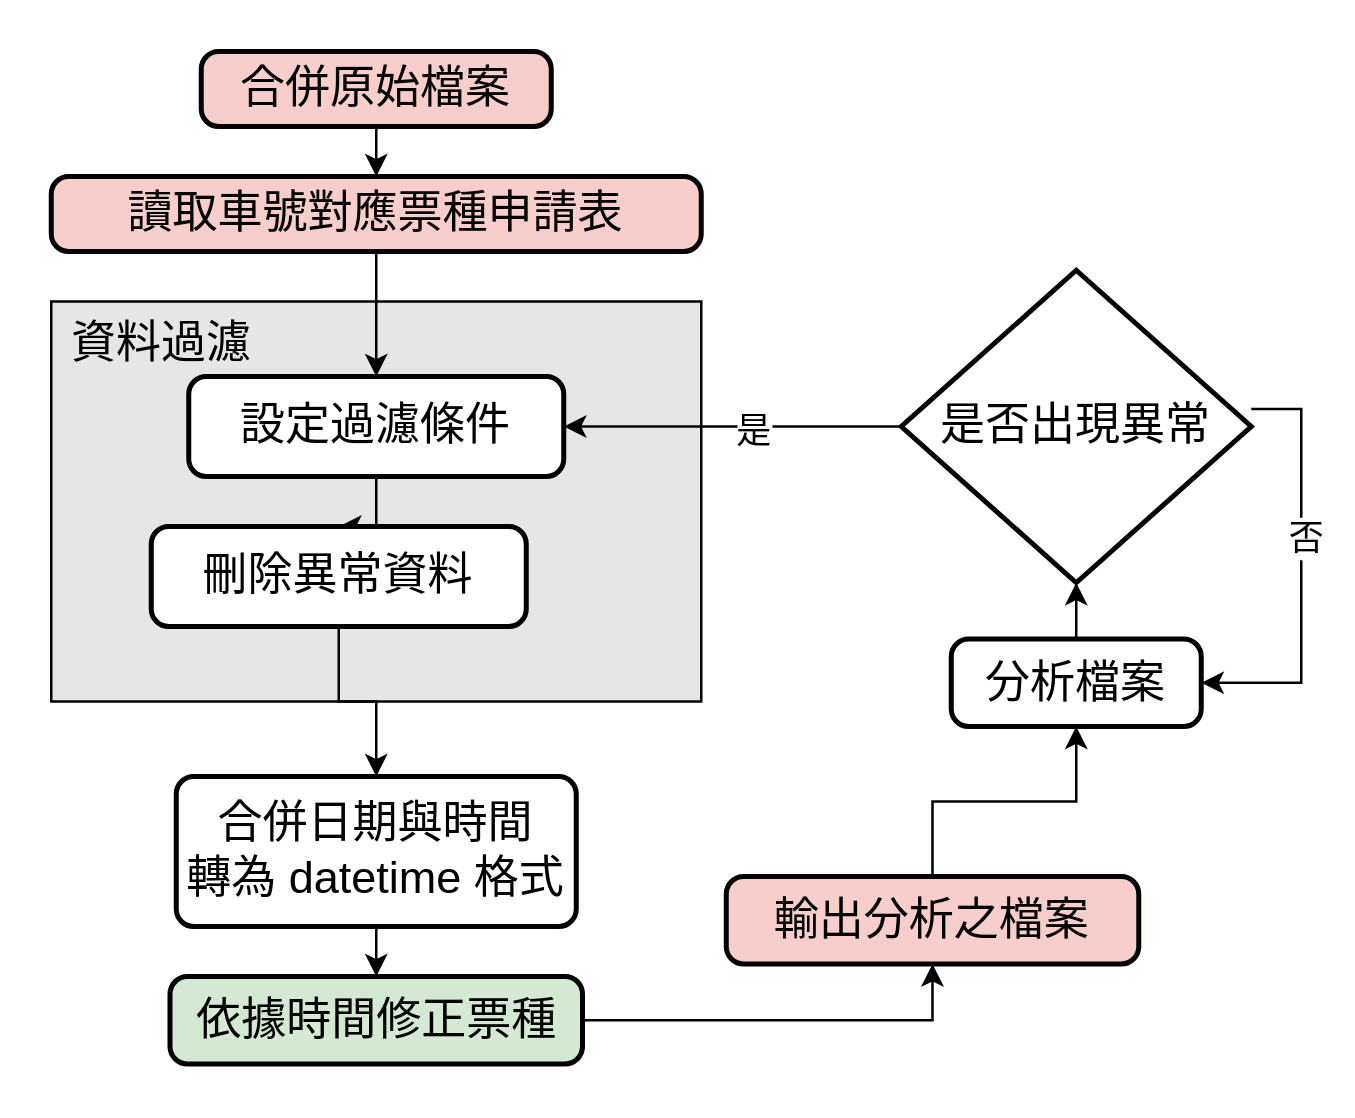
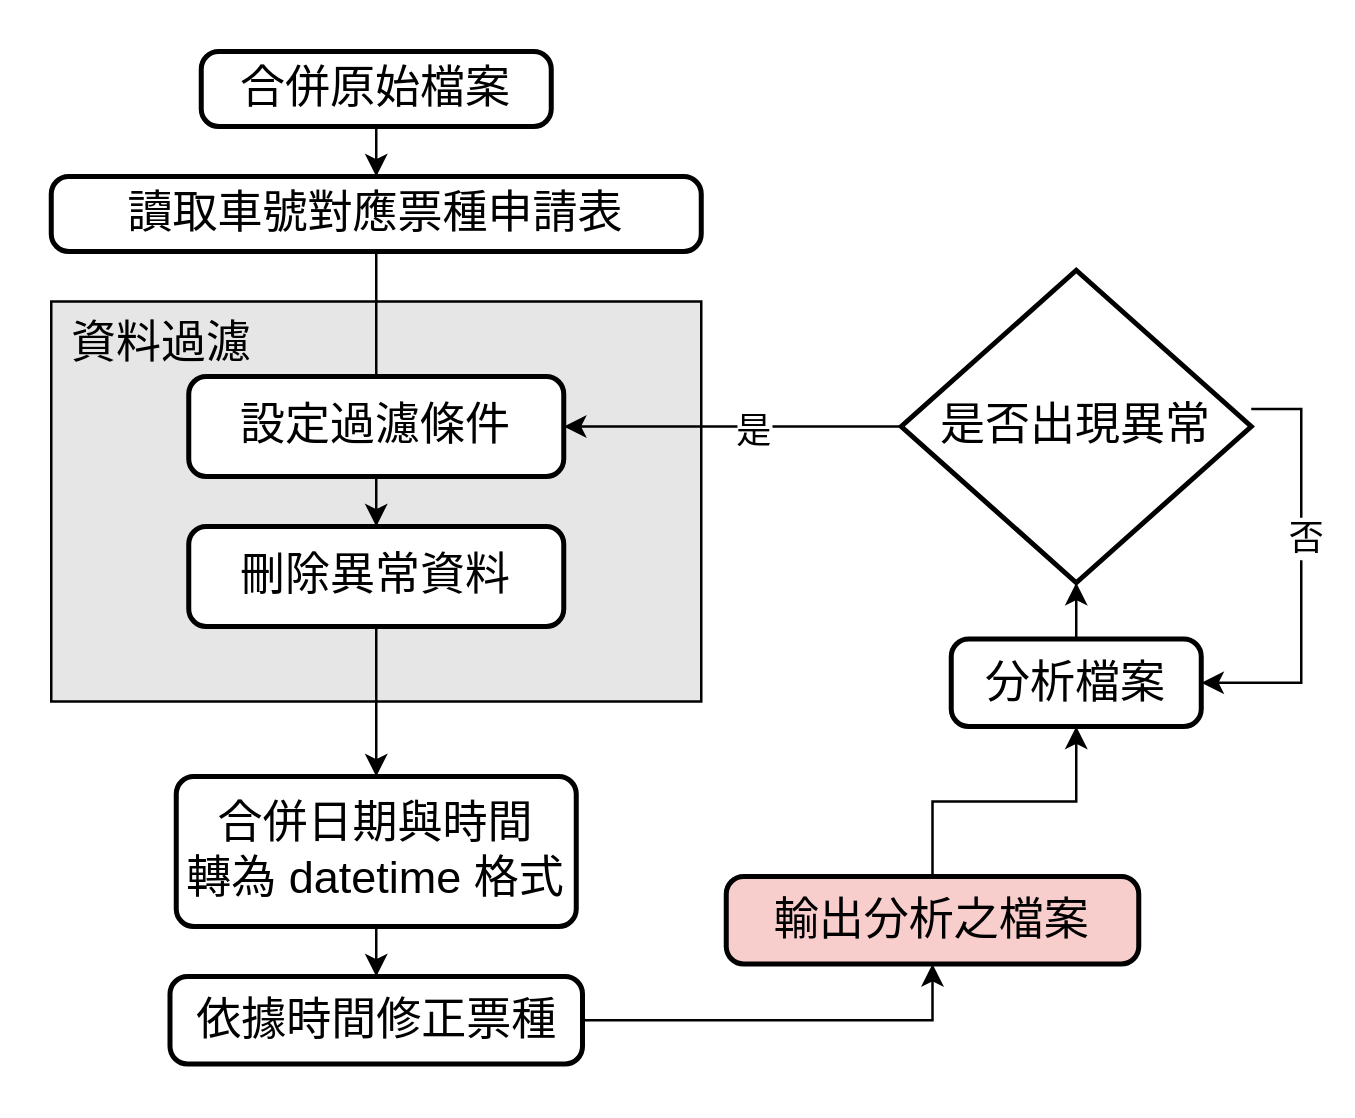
(376, 89) -> (376, 89)
(376, 214) -> (376, 214)
(376, 358) -> (376, 365)
(339, 576) -> (376, 576)
(376, 1020) -> (376, 1020)
